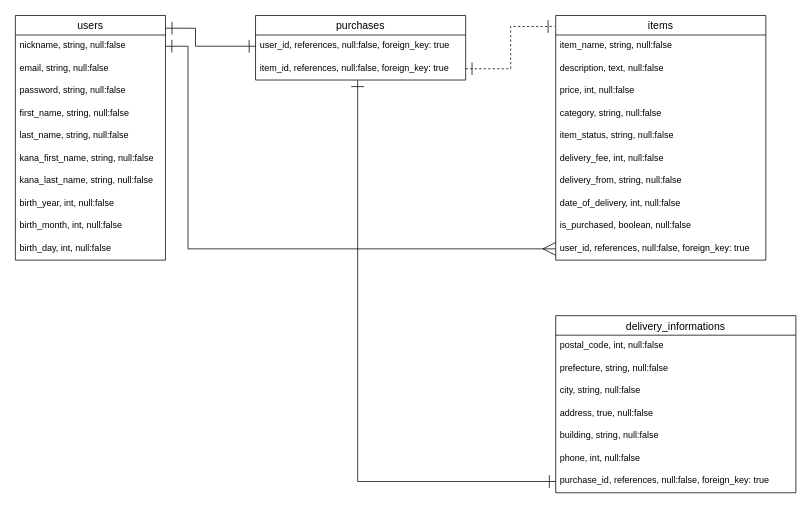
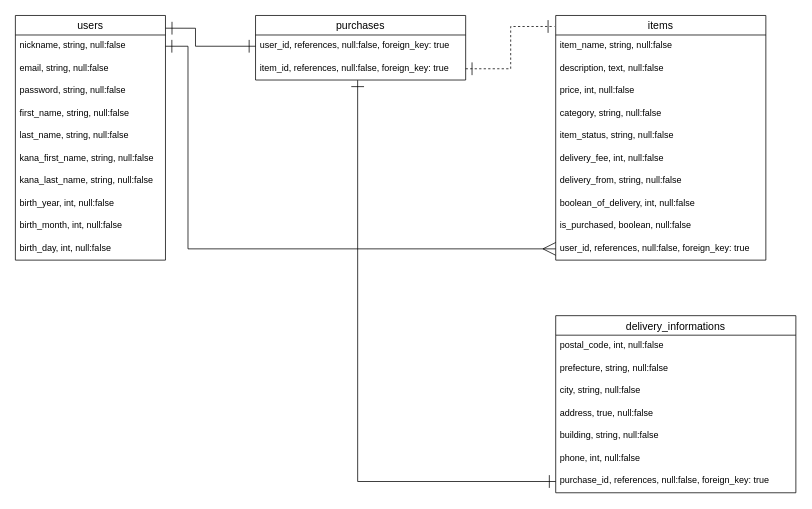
(630, 203) -> (636, 203)
